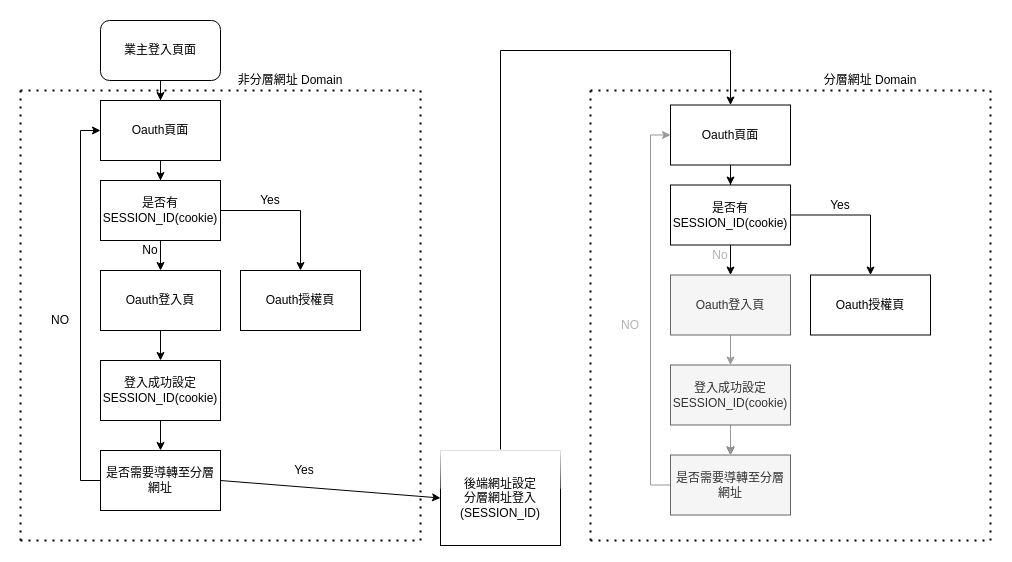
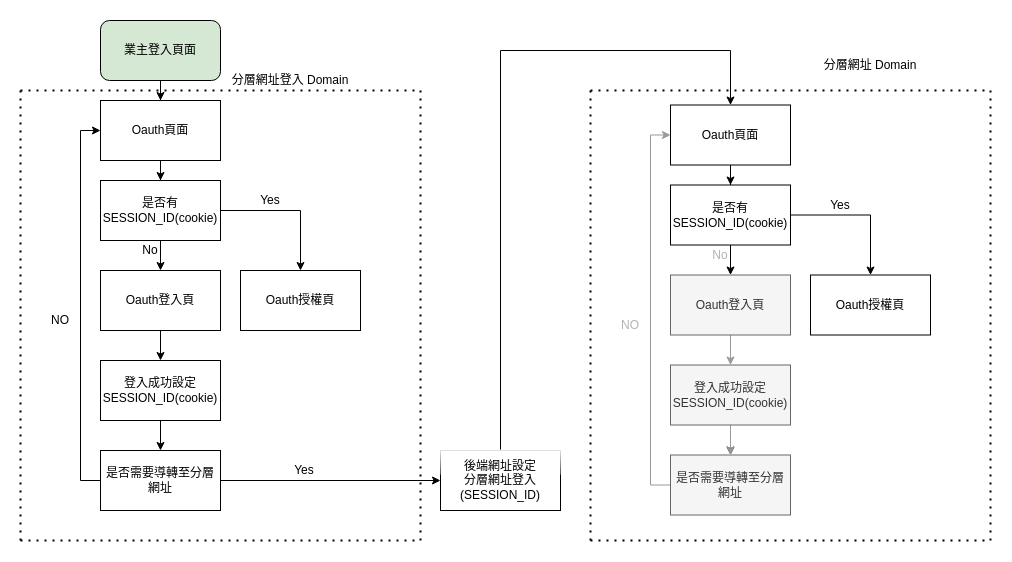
(161, 51) -> (161, 51)
(291, 81) -> (291, 81)
(871, 81) -> (871, 66)
(501, 498) -> (501, 481)
